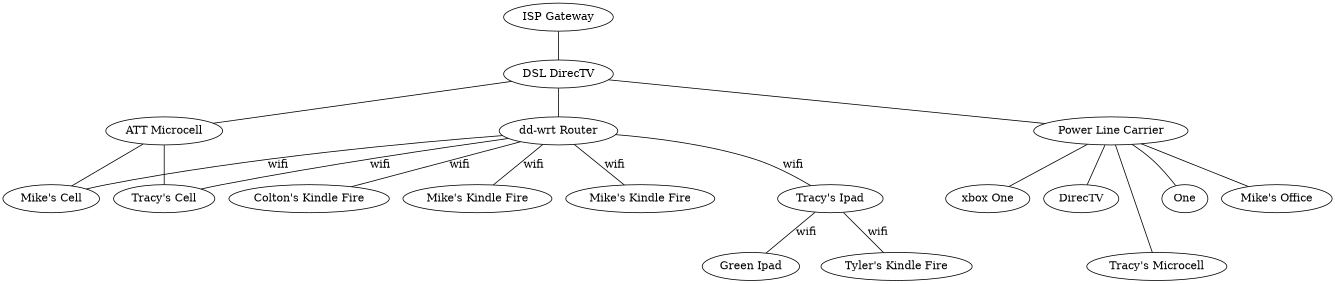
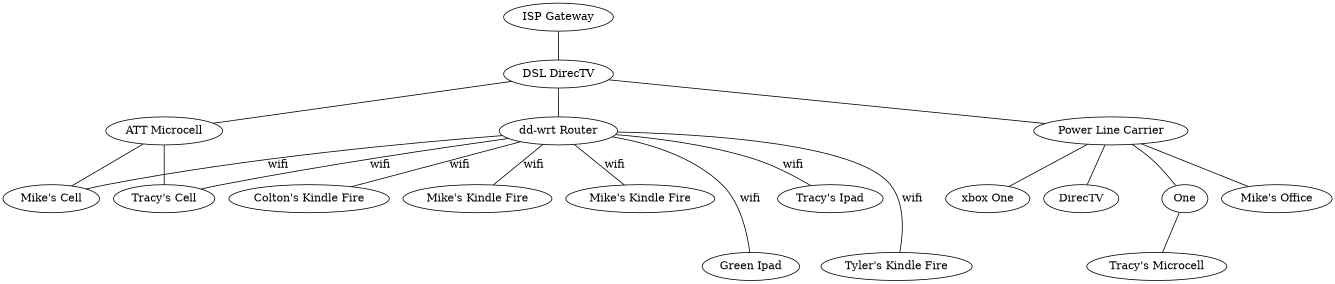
(1134, 199) -> (1171, 232)
(791, 233) -> (704, 170)
(864, 233) -> (793, 147)
